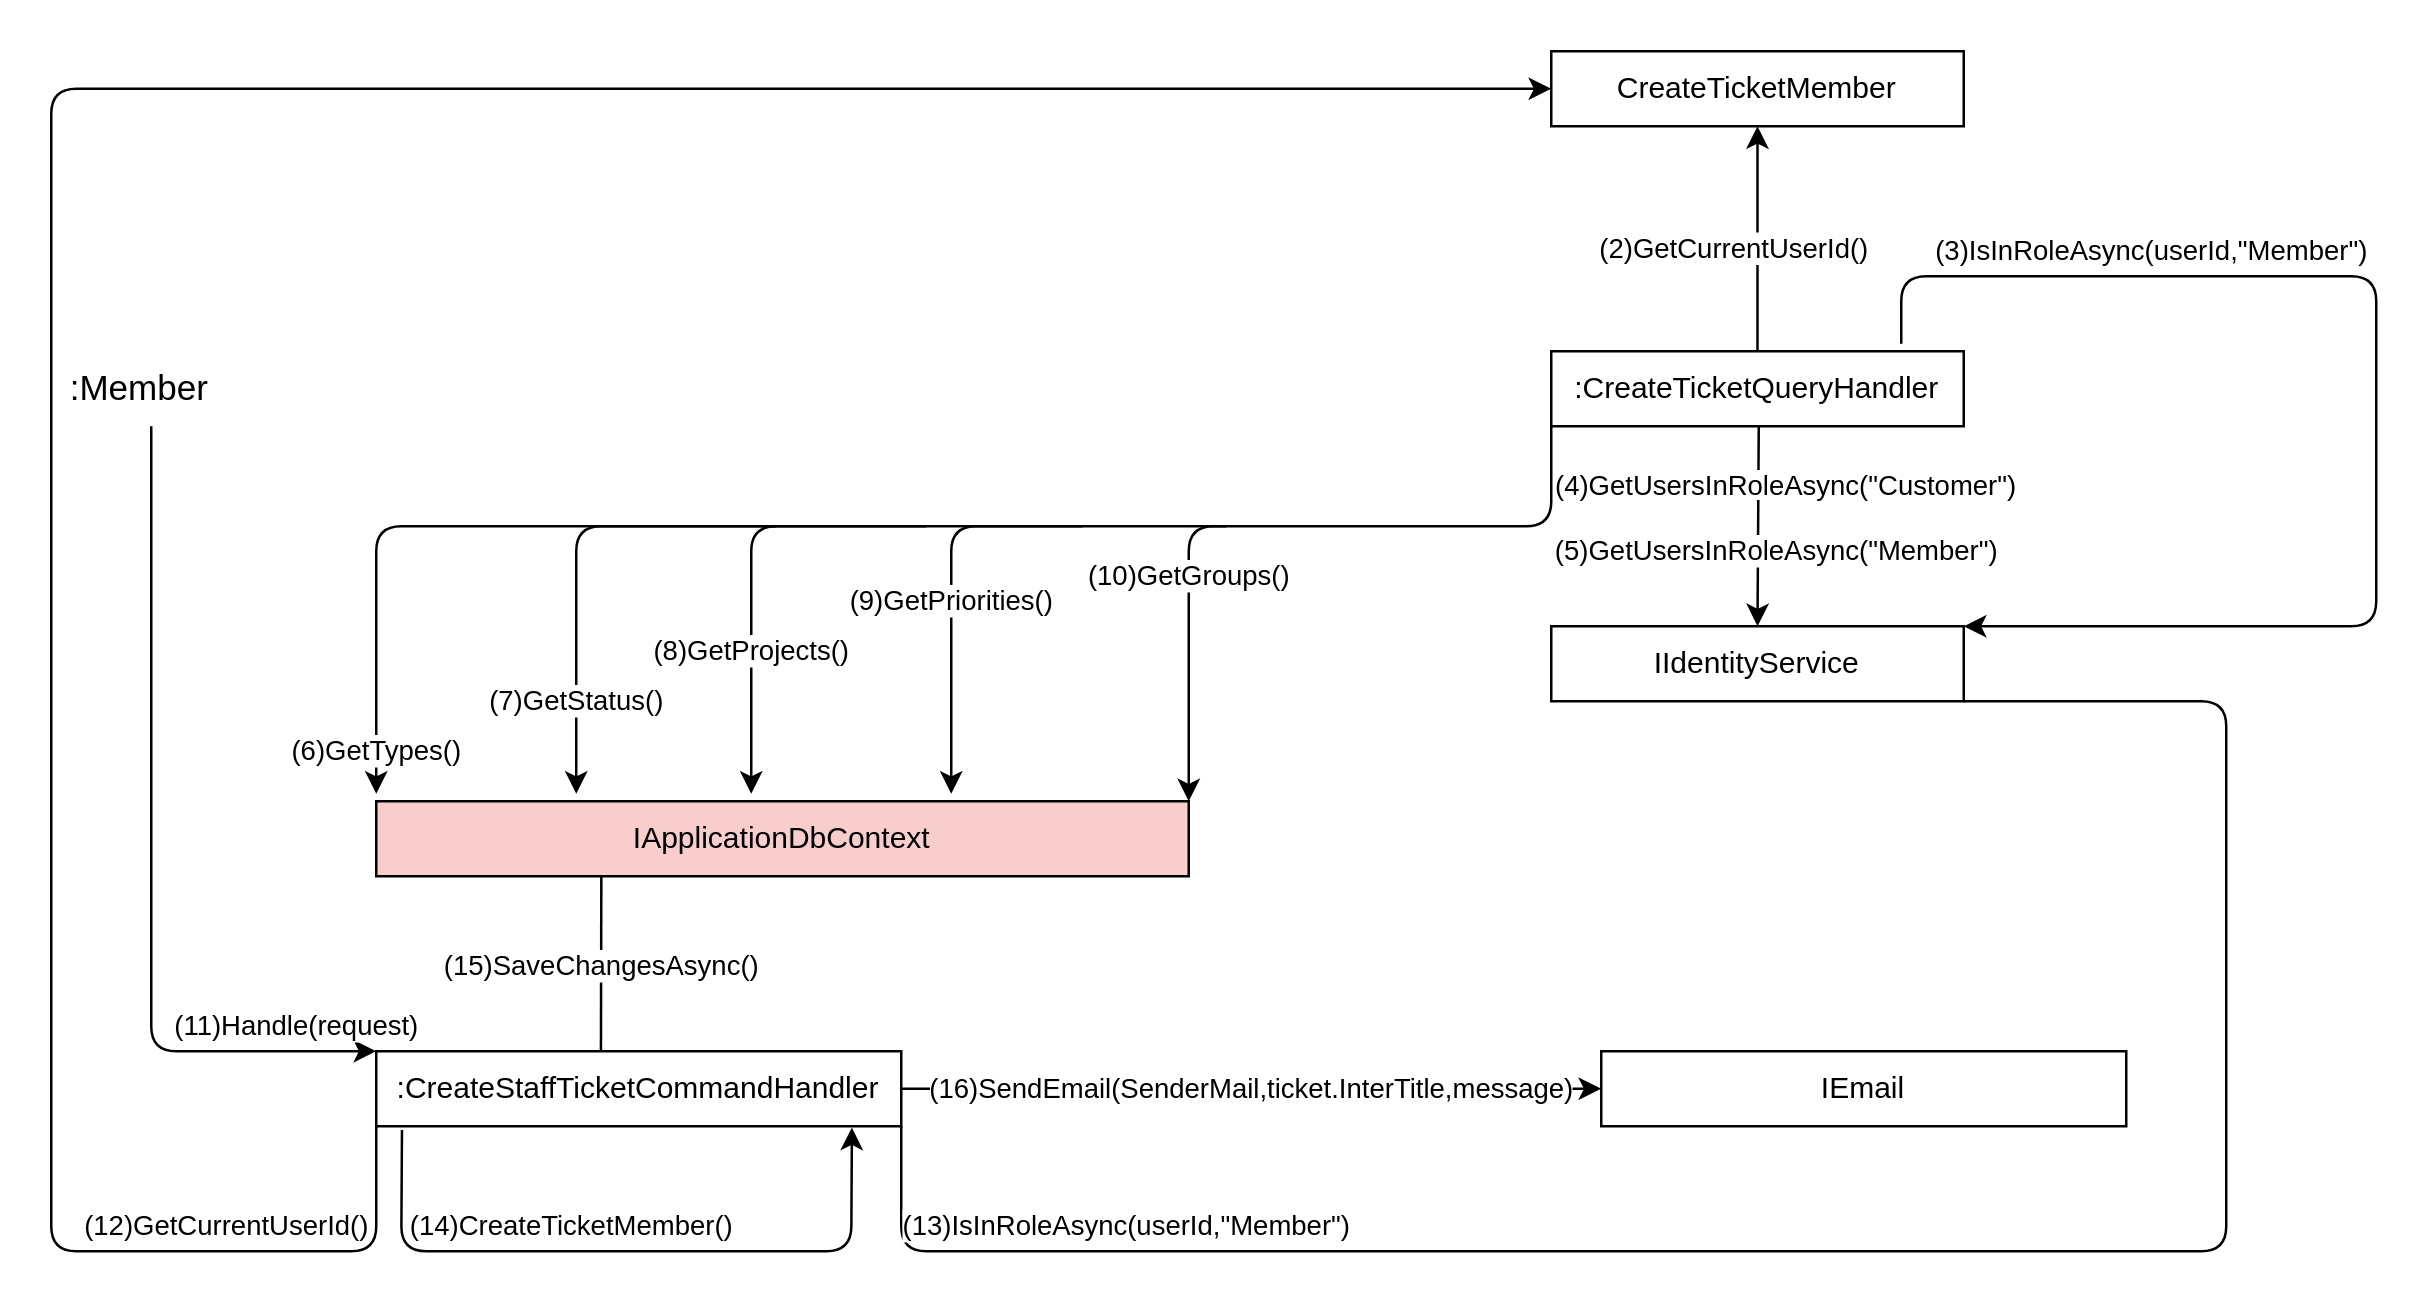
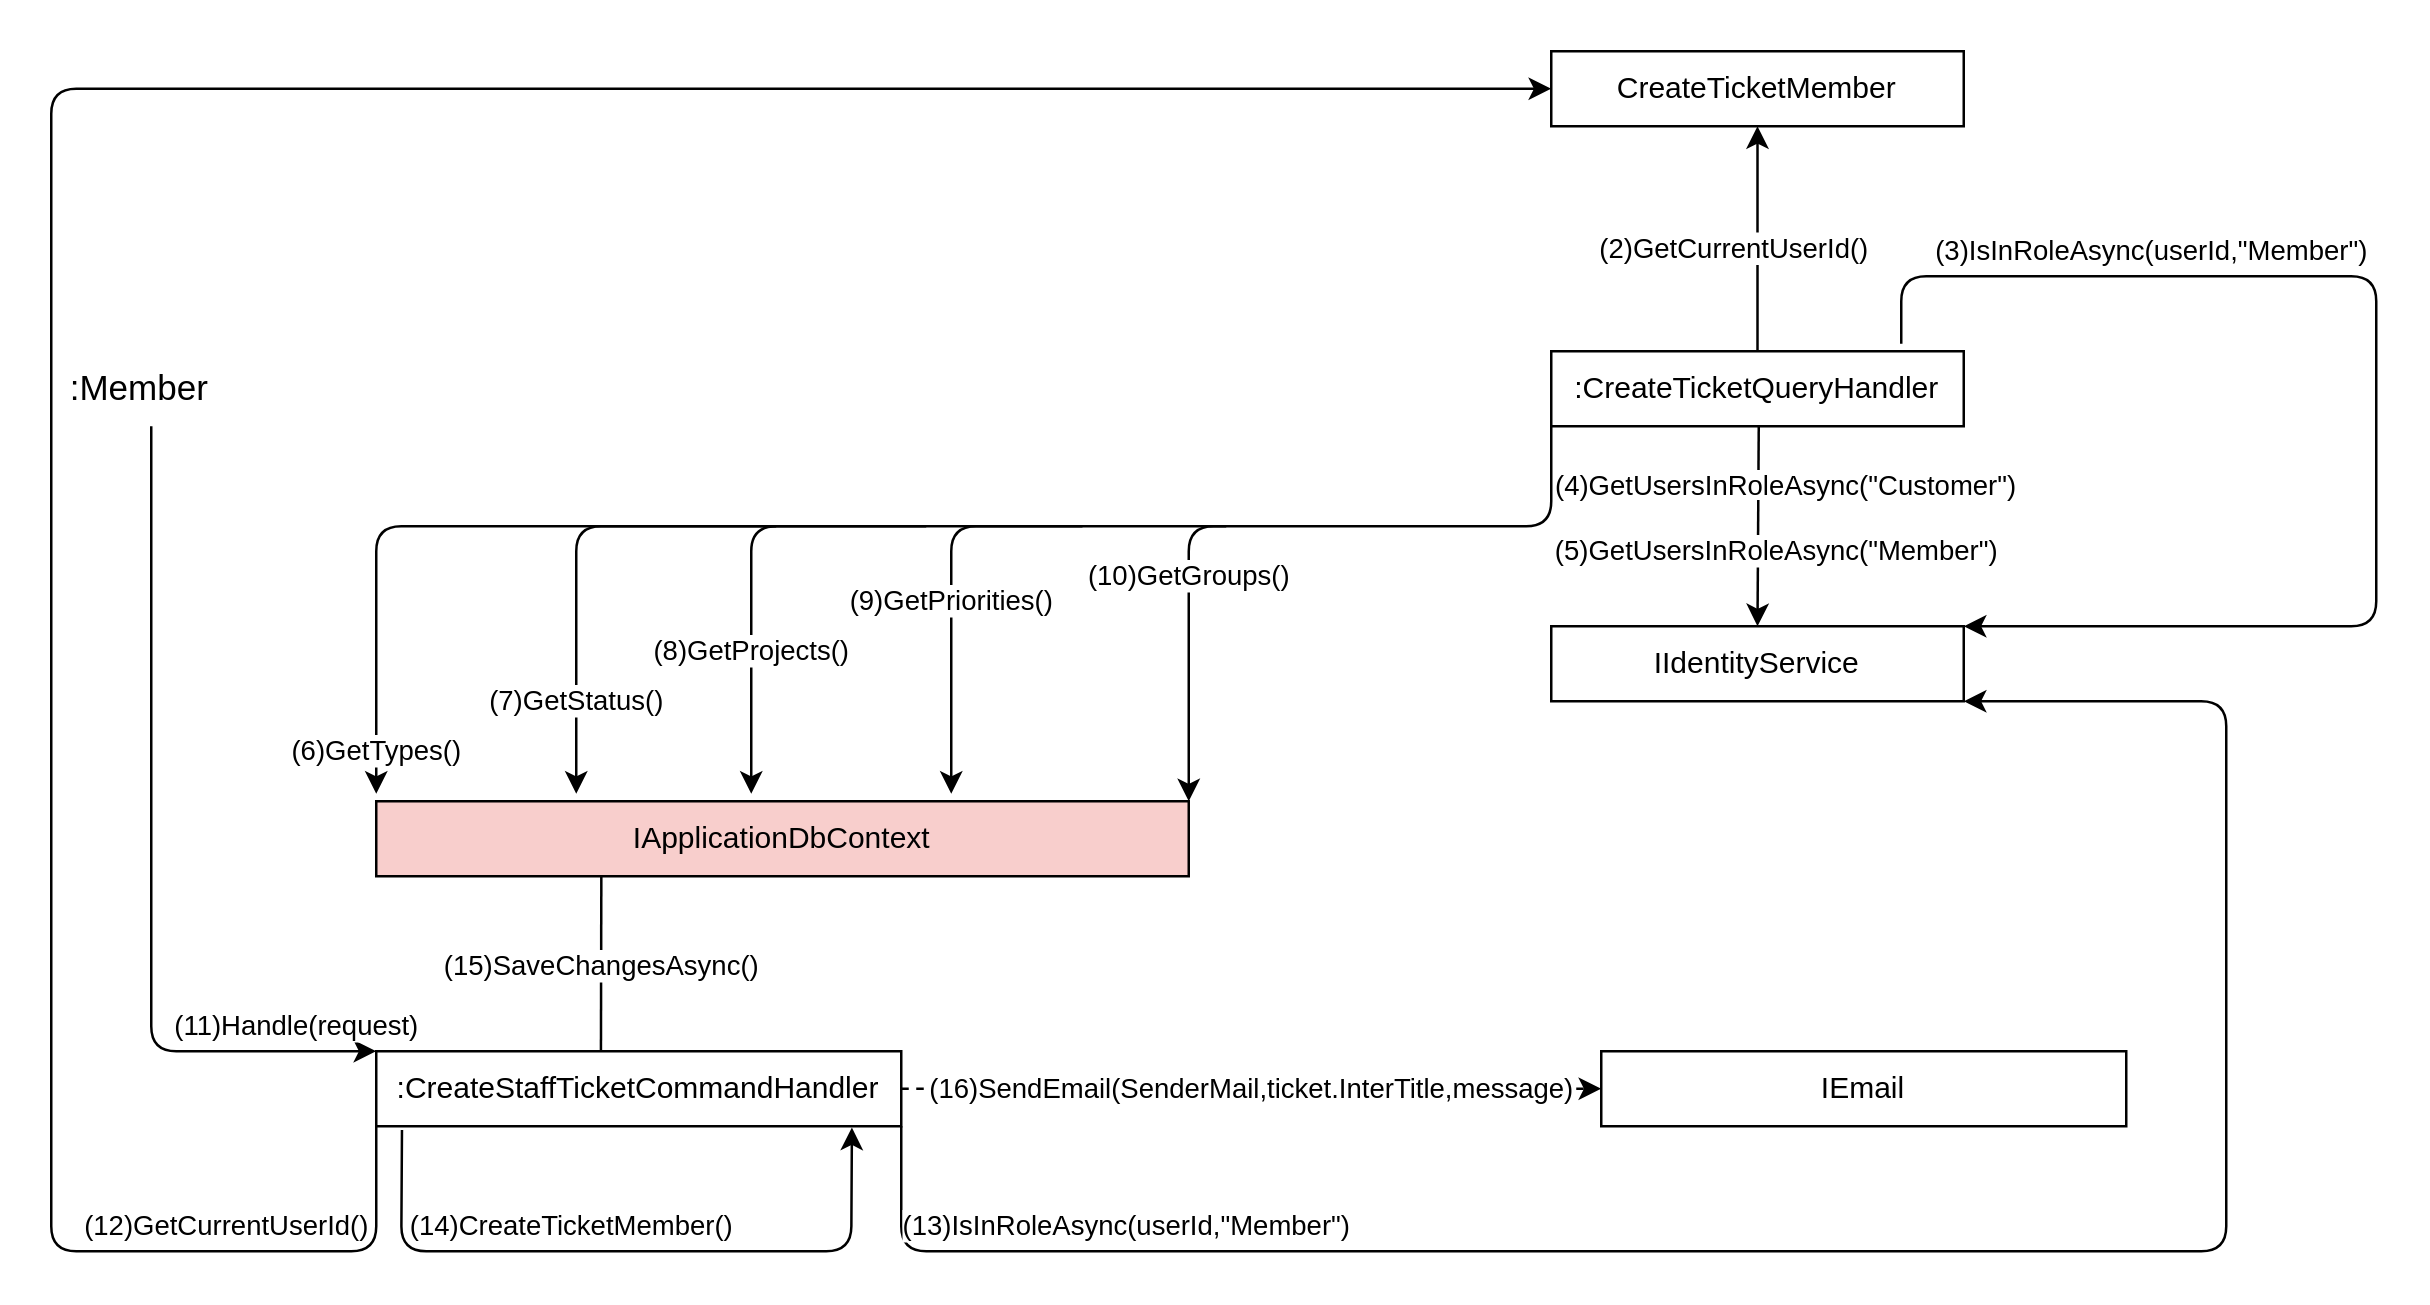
(1974, 701) -> (1982, 701)
(917, 1089) -> (917, 1089)
